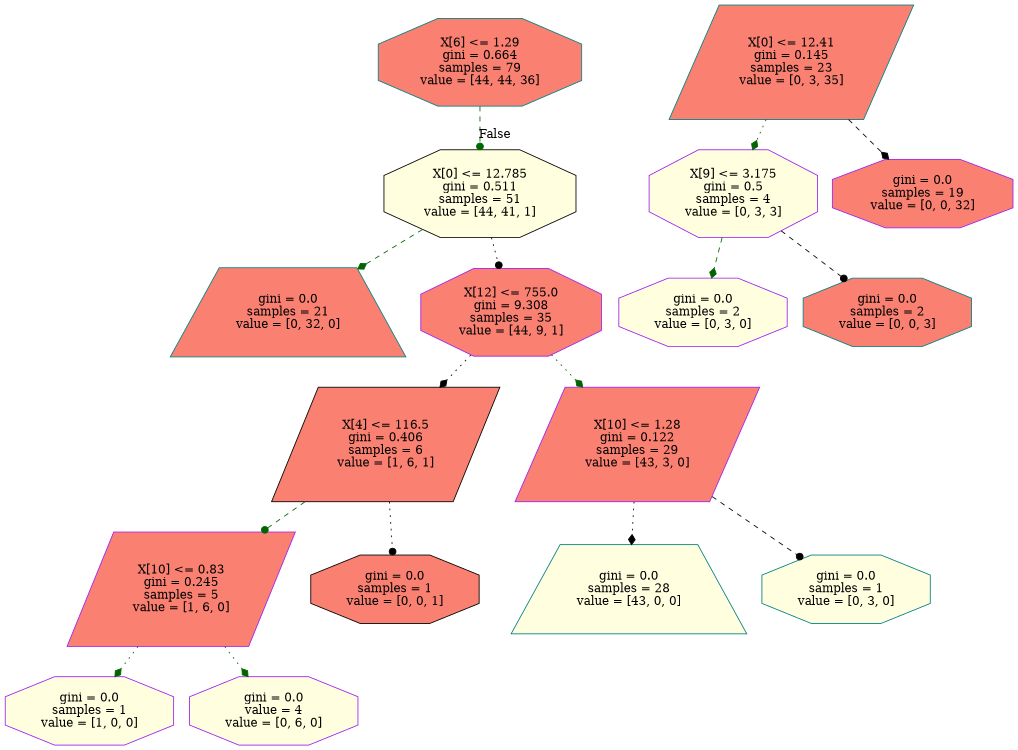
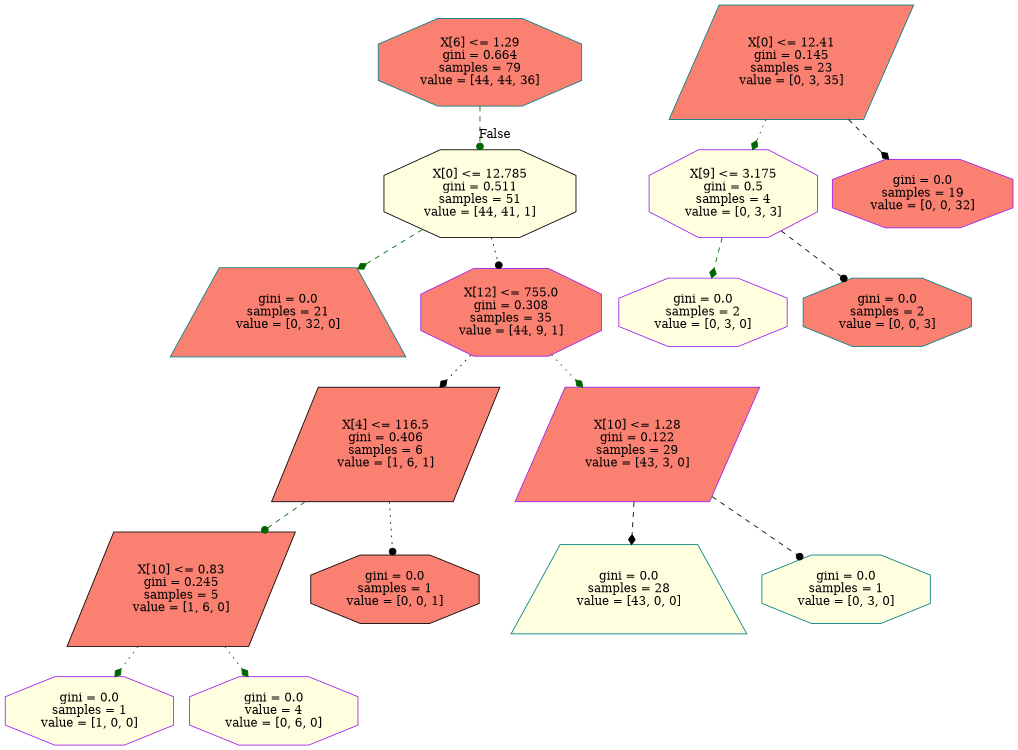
(511, 312) -> (511, 312)
(633, 518) -> (633, 518)
(181, 589) -> (181, 589)
